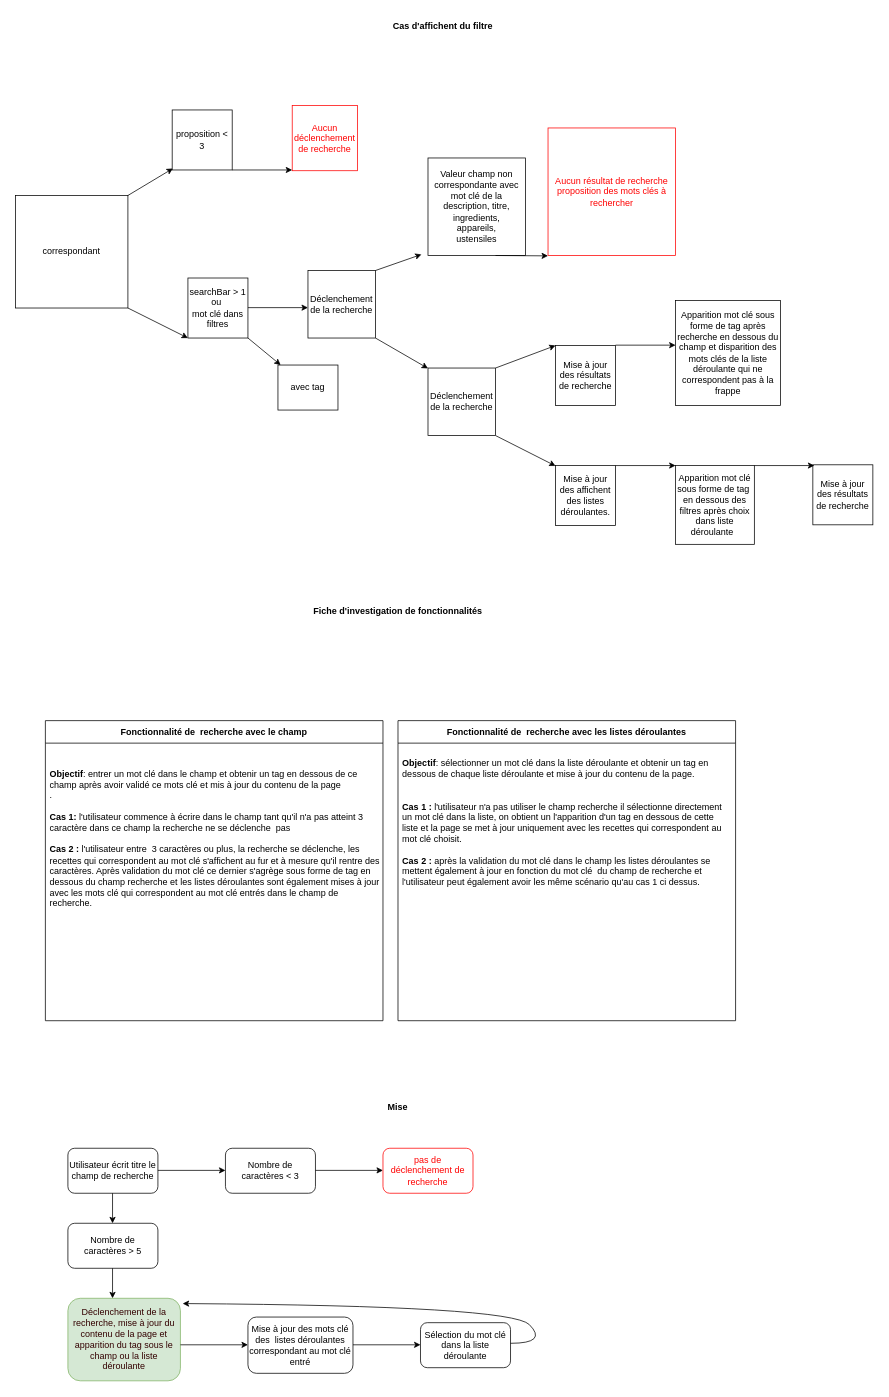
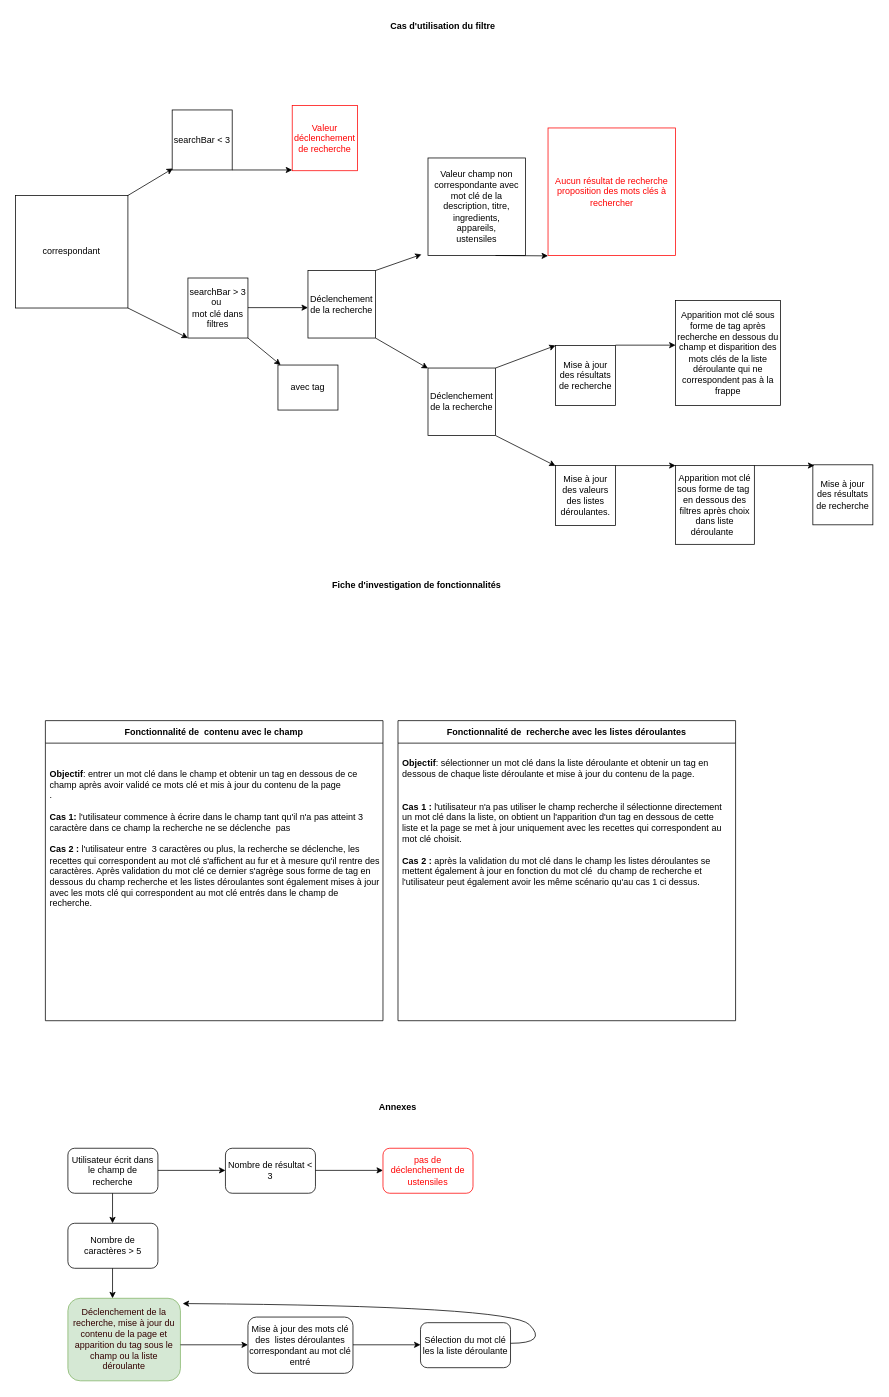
(443, 27) -> (443, 27)
(325, 138) -> (325, 138)
(202, 140) -> (202, 140)
(218, 308) -> (218, 308)
(585, 495) -> (585, 495)
(398, 612) -> (417, 585)
(214, 732) -> (214, 732)
(398, 1107) -> (398, 1107)
(113, 1170) -> (113, 1170)
(270, 1170) -> (270, 1170)
(428, 1170) -> (428, 1170)
(465, 1345) -> (465, 1345)
